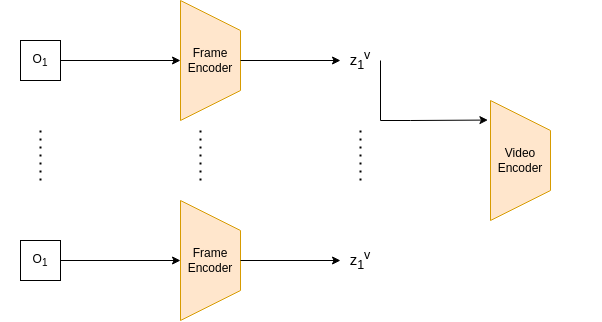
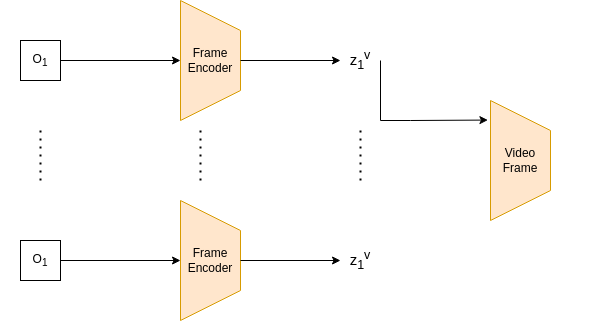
(521, 161) -> (521, 161)
